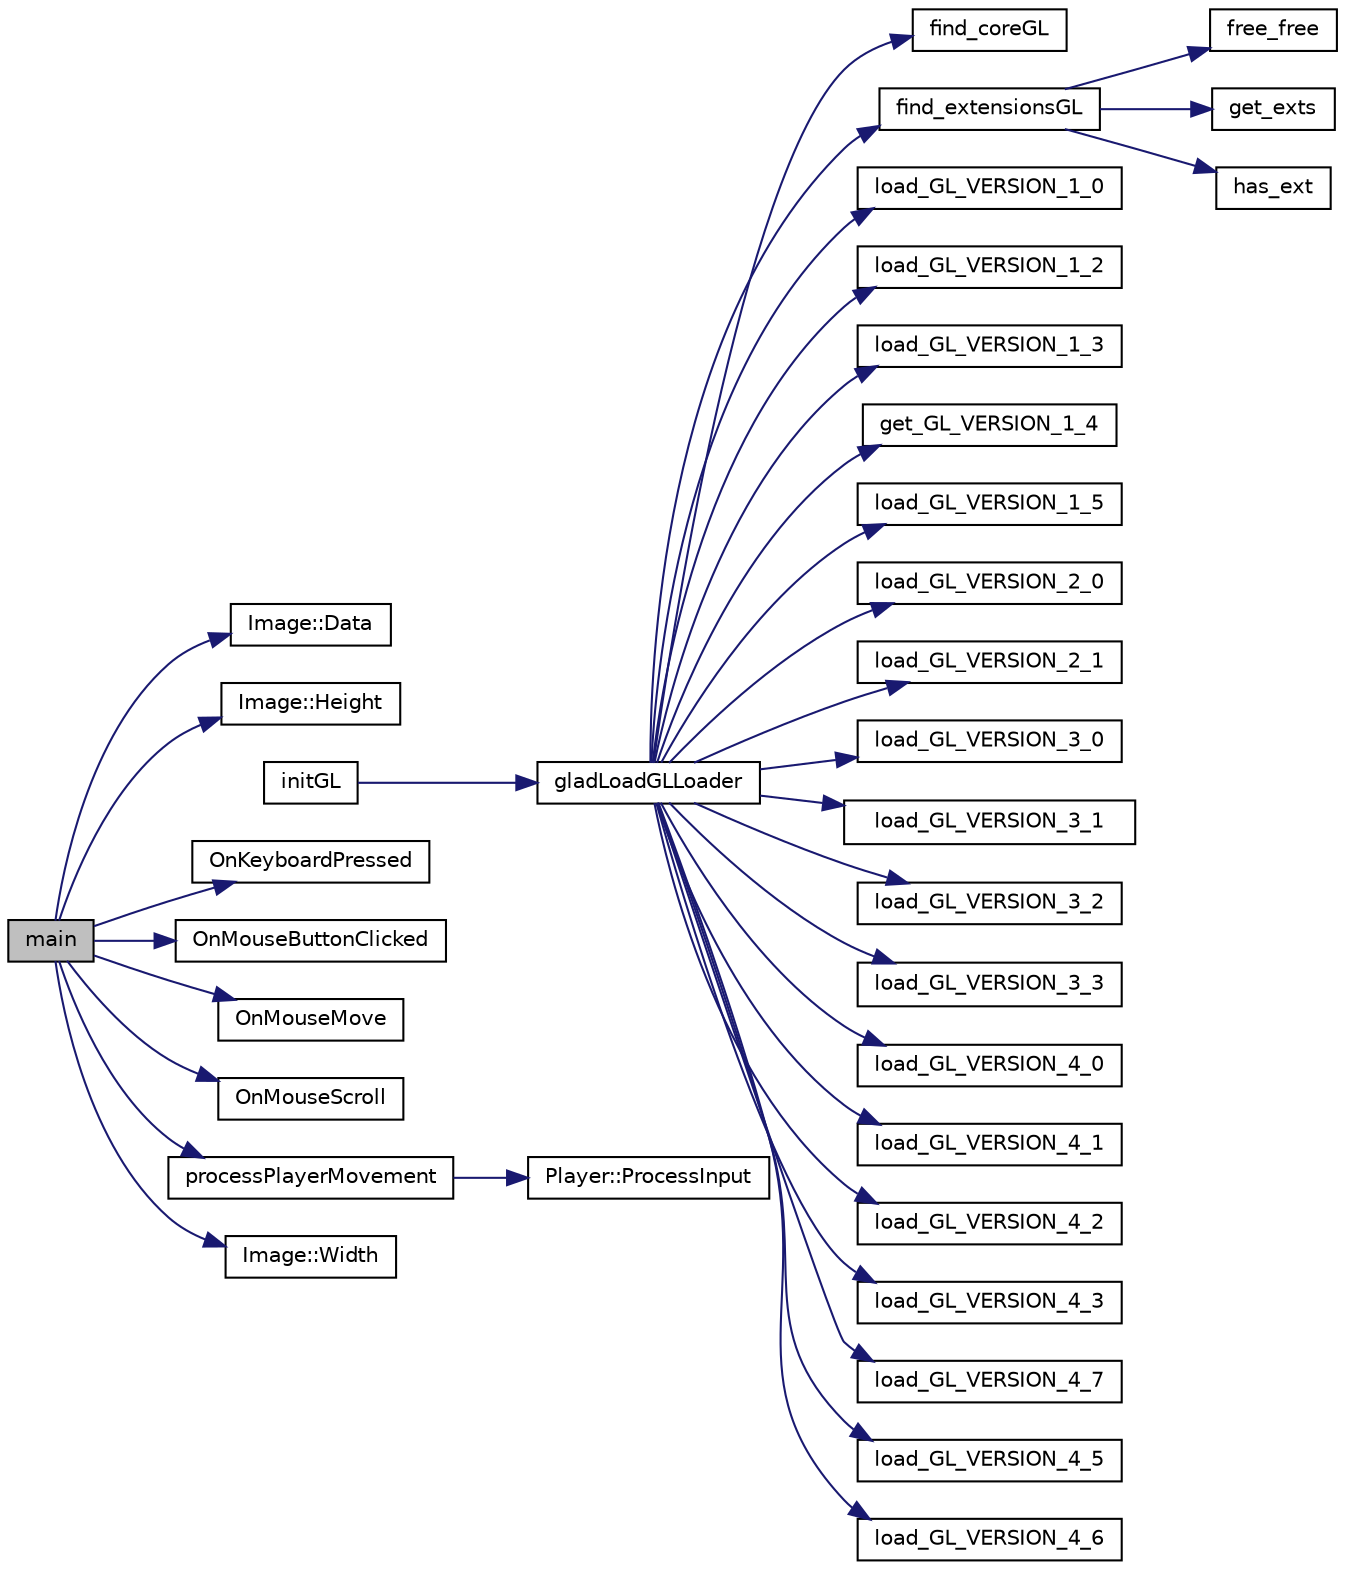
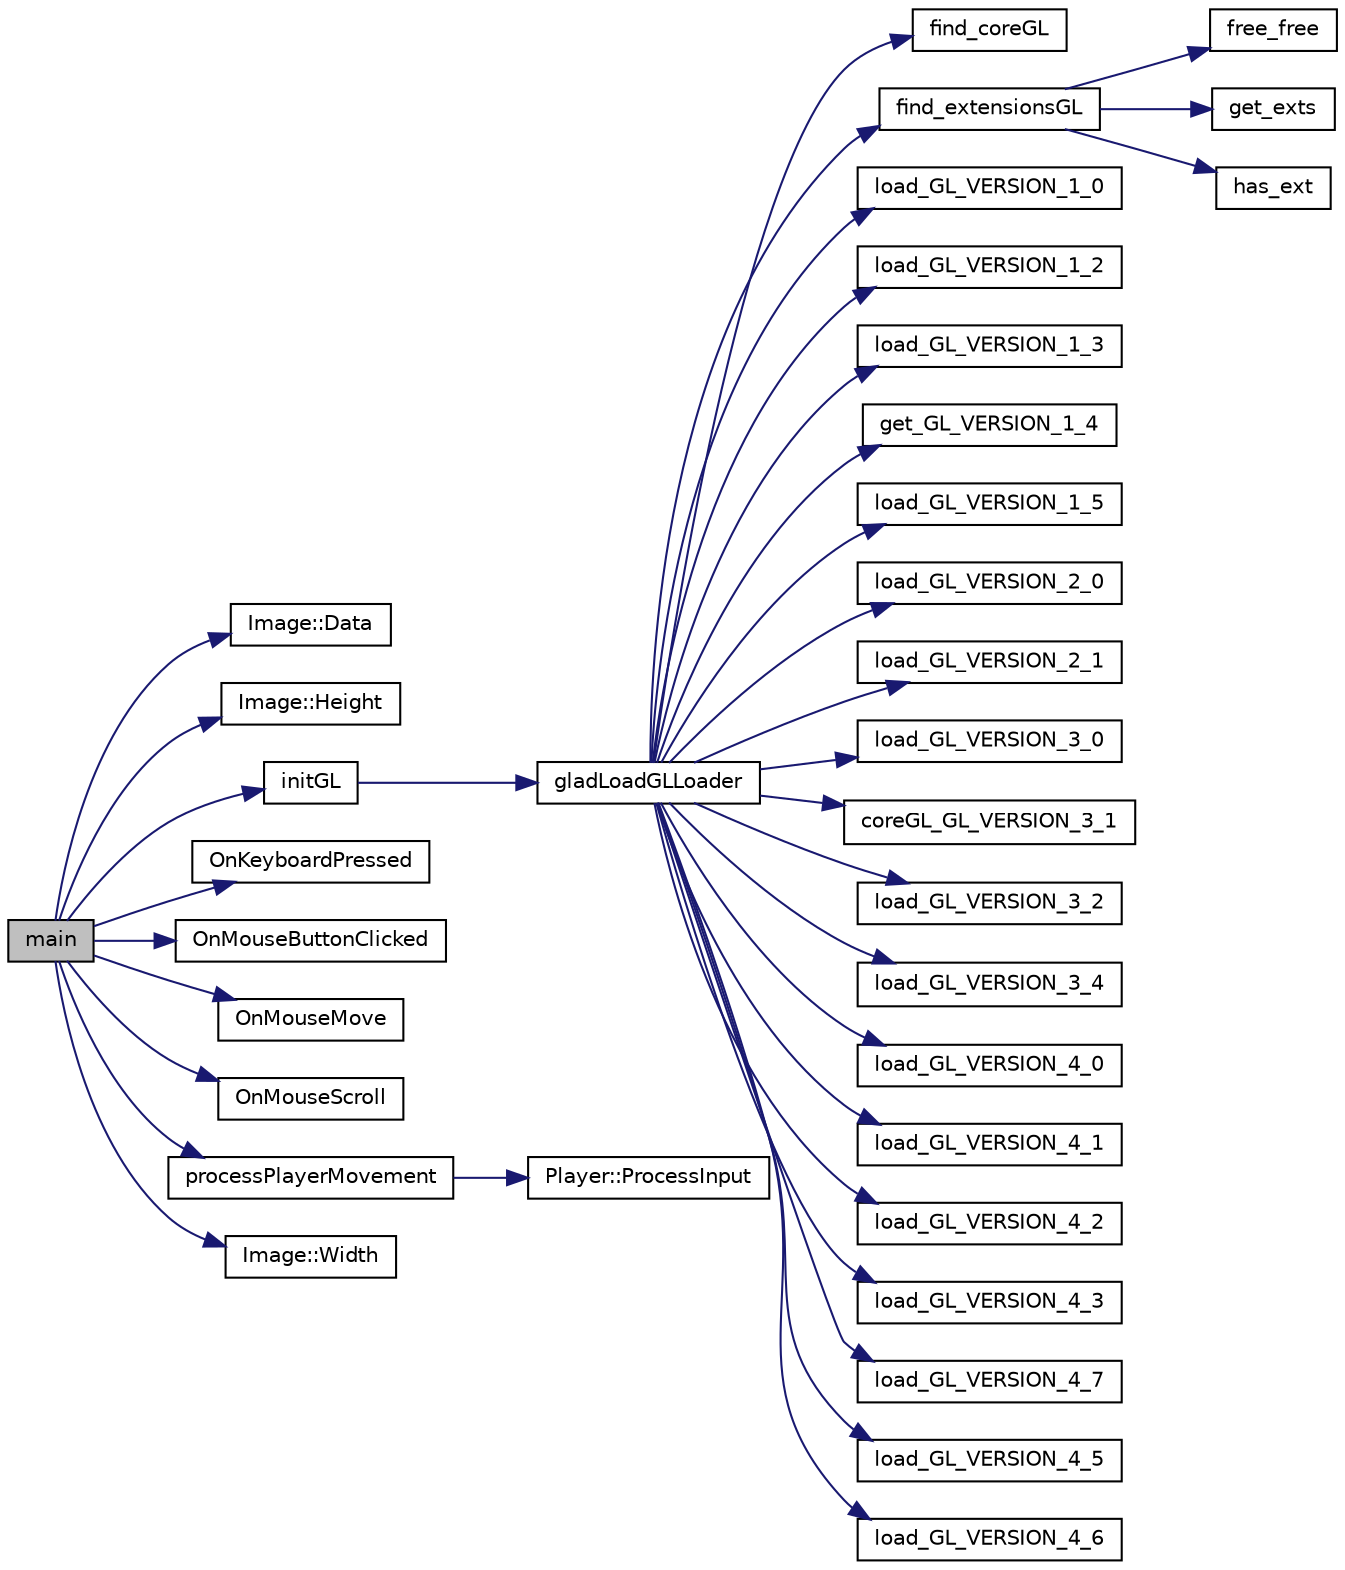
(990, 822) -> (990, 822)
none -> (143, 840)
(990, 984) -> (990, 984)
